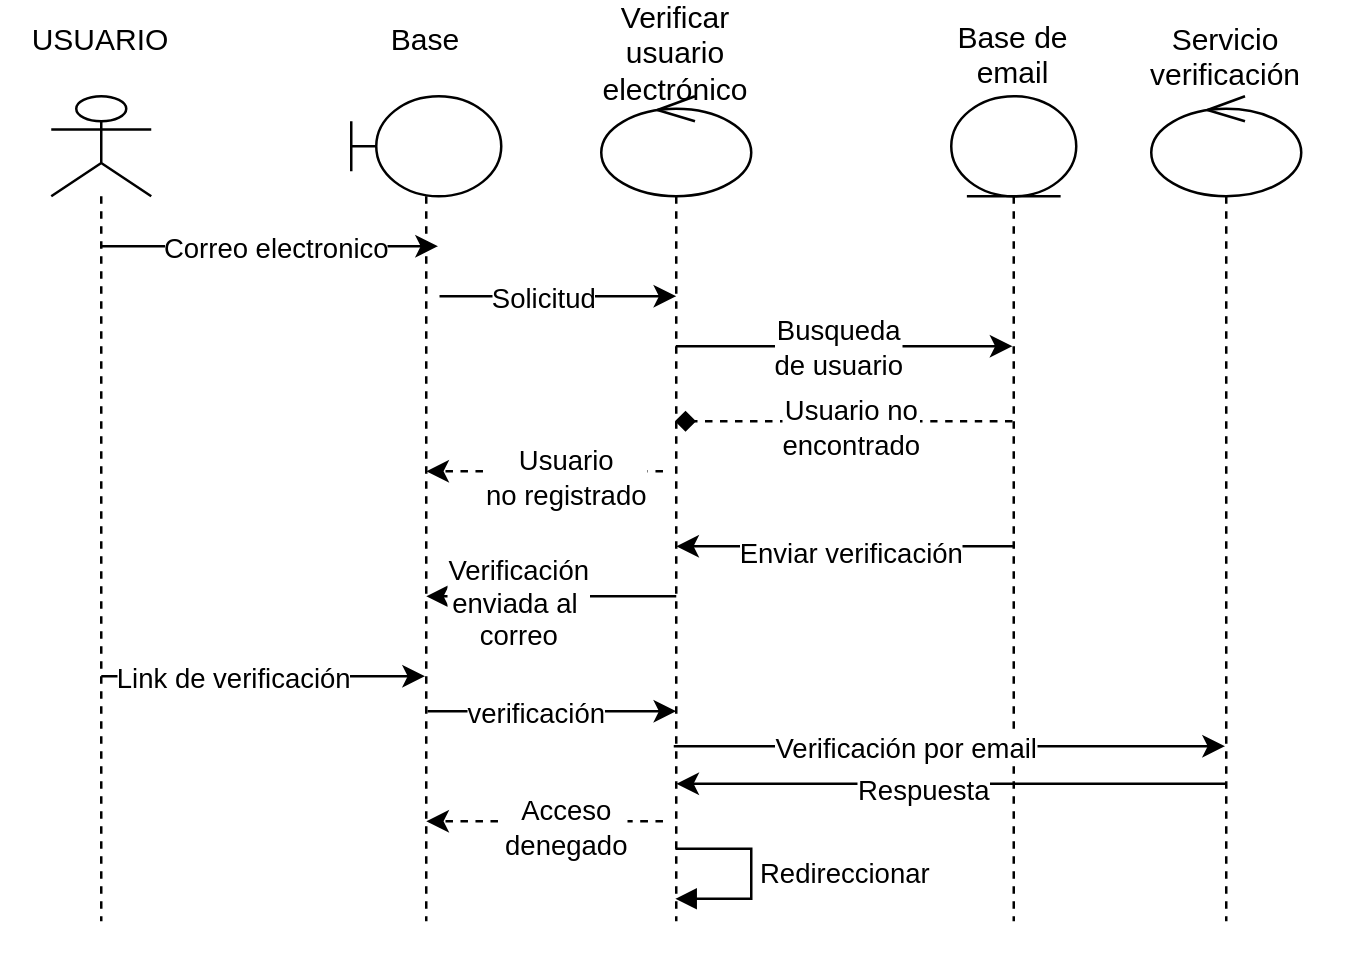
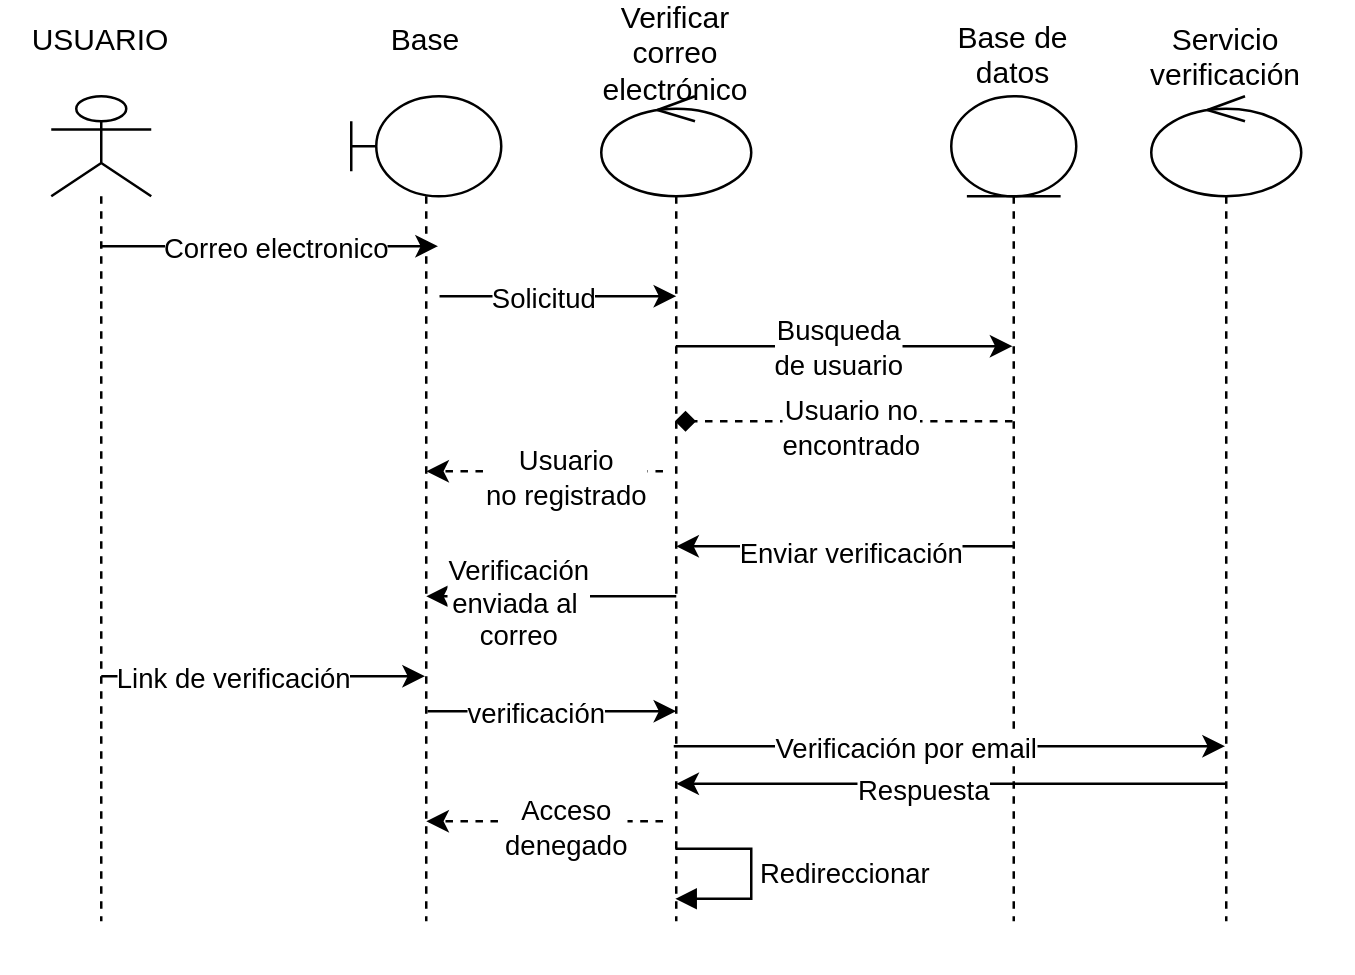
(676, 55) -> (676, 55)
(1014, 57) -> (1014, 57)
